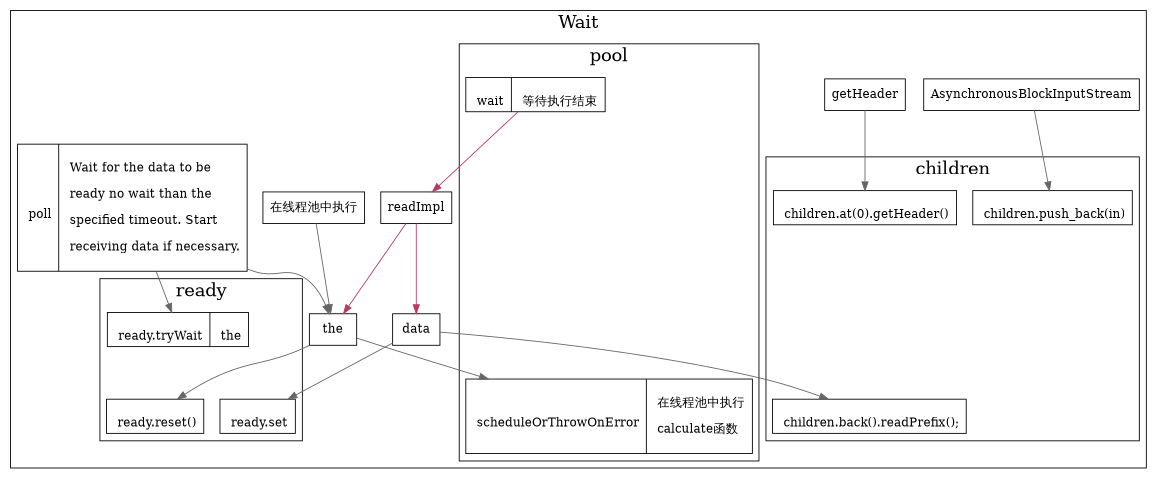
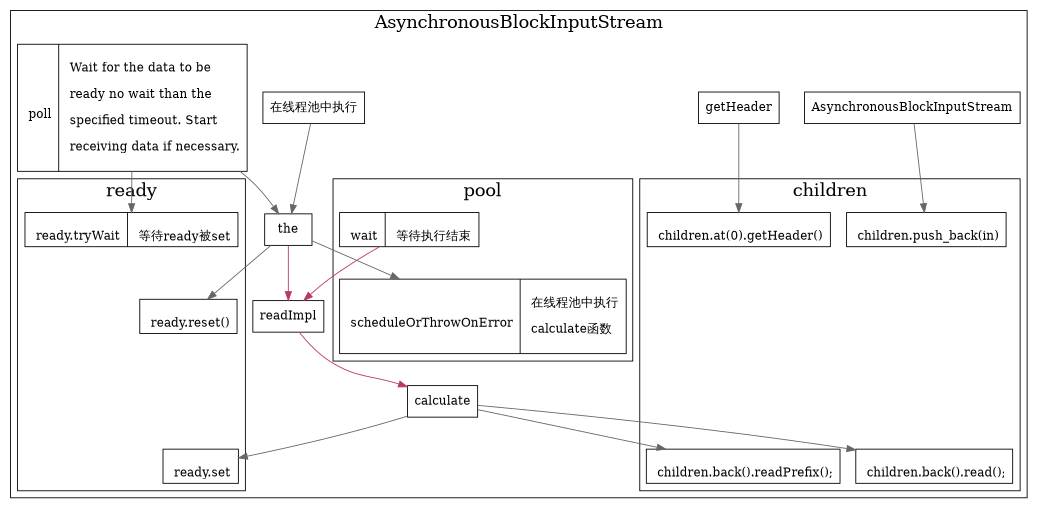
(578, 24) -> (519, 24)
(377, 265) -> (288, 269)
(416, 330) -> (443, 401)
(229, 336) -> (183, 236)
none -> (934, 466)
